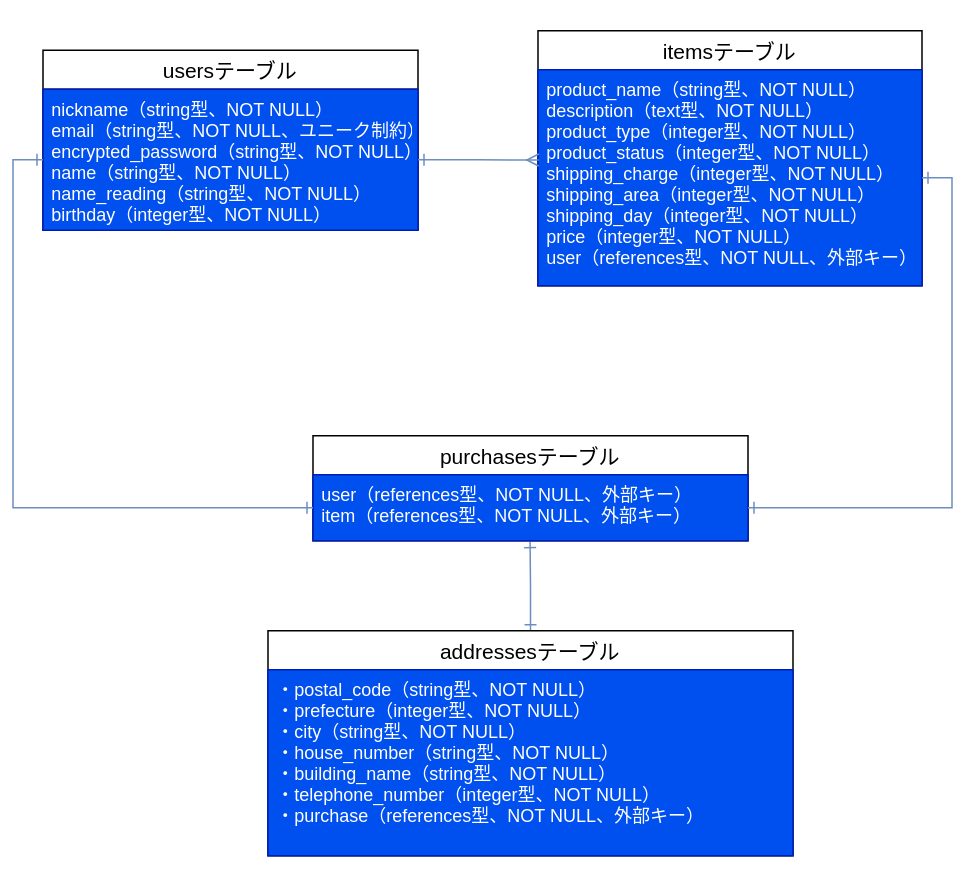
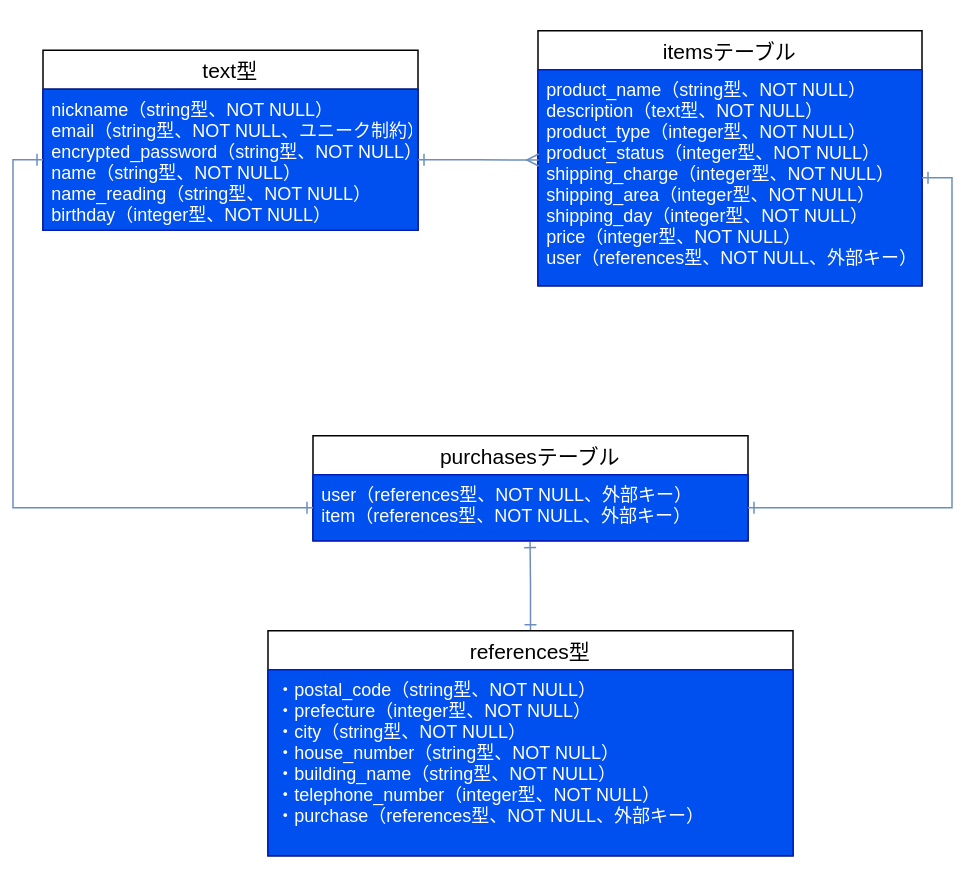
(230, 71) -> (230, 71)
(530, 652) -> (530, 652)
